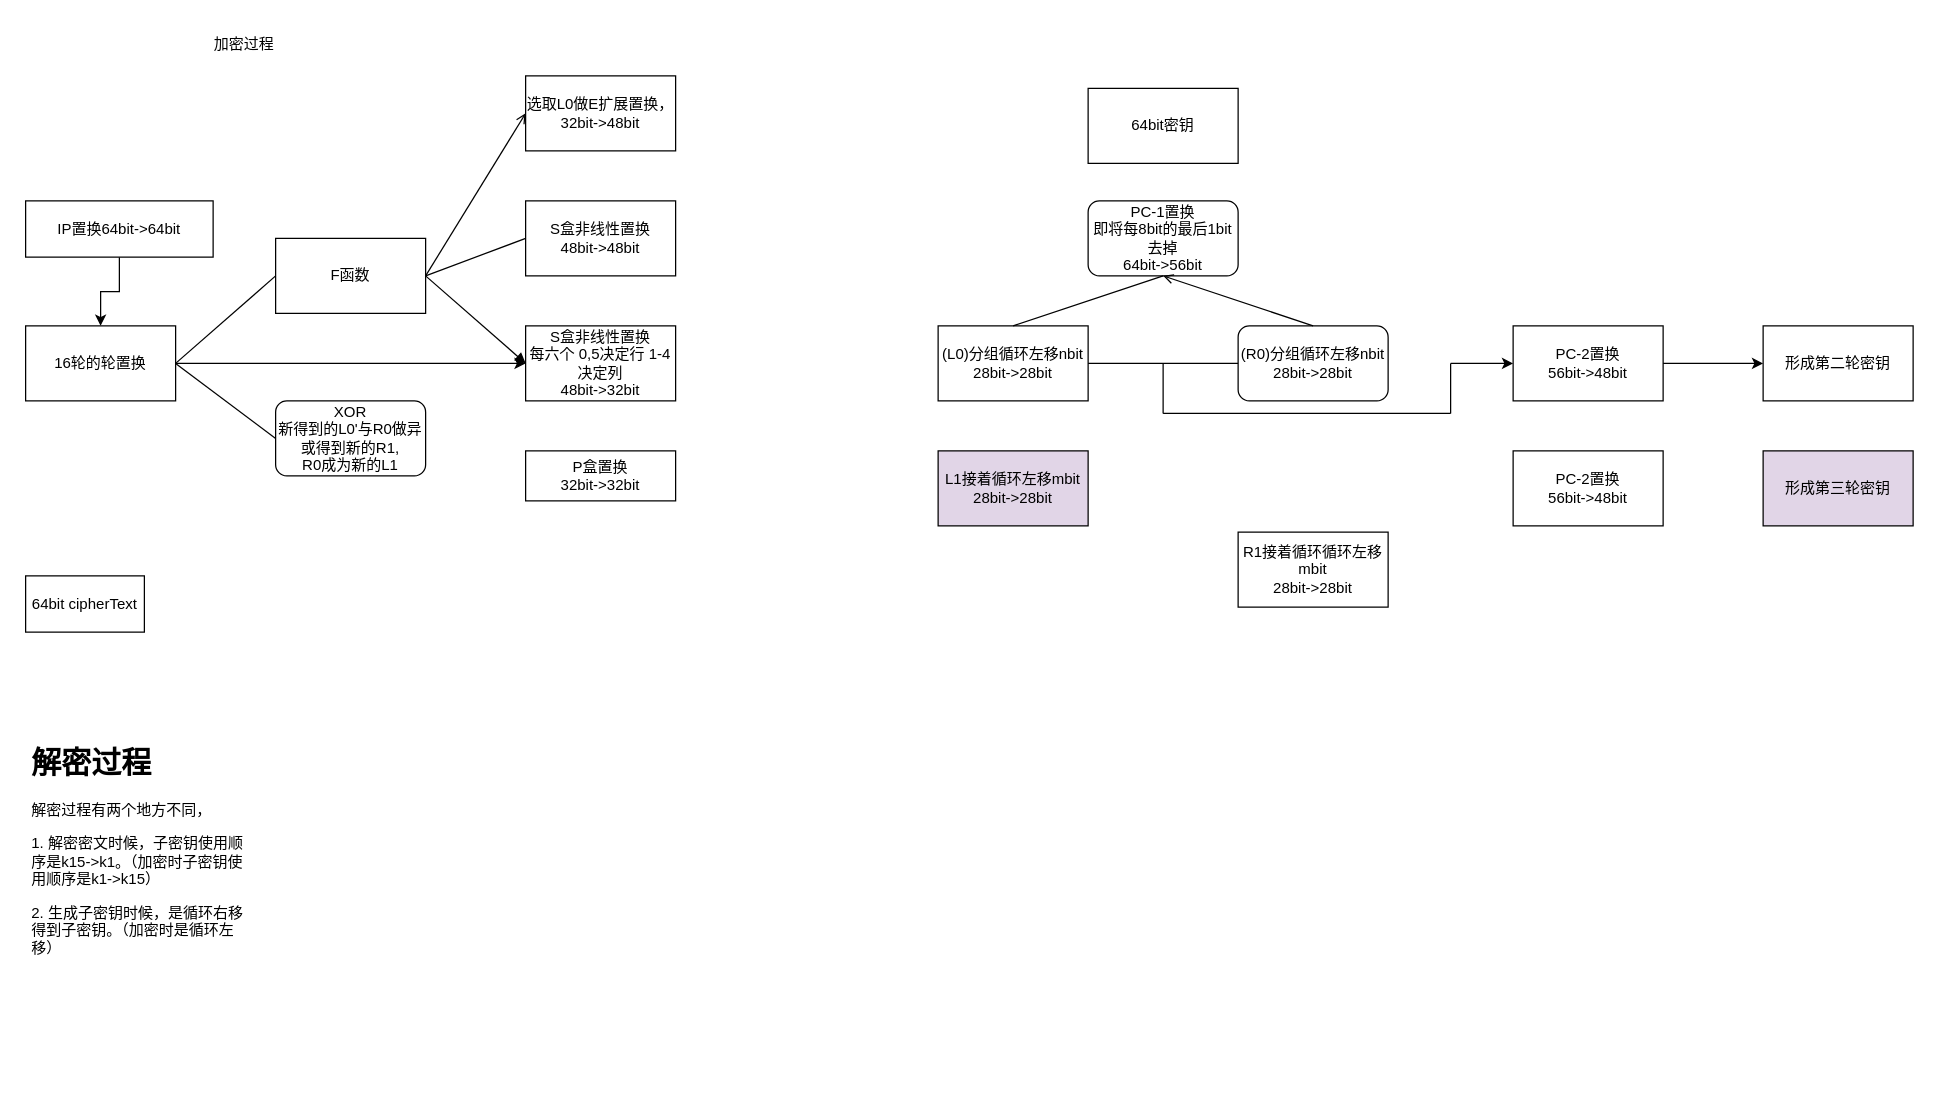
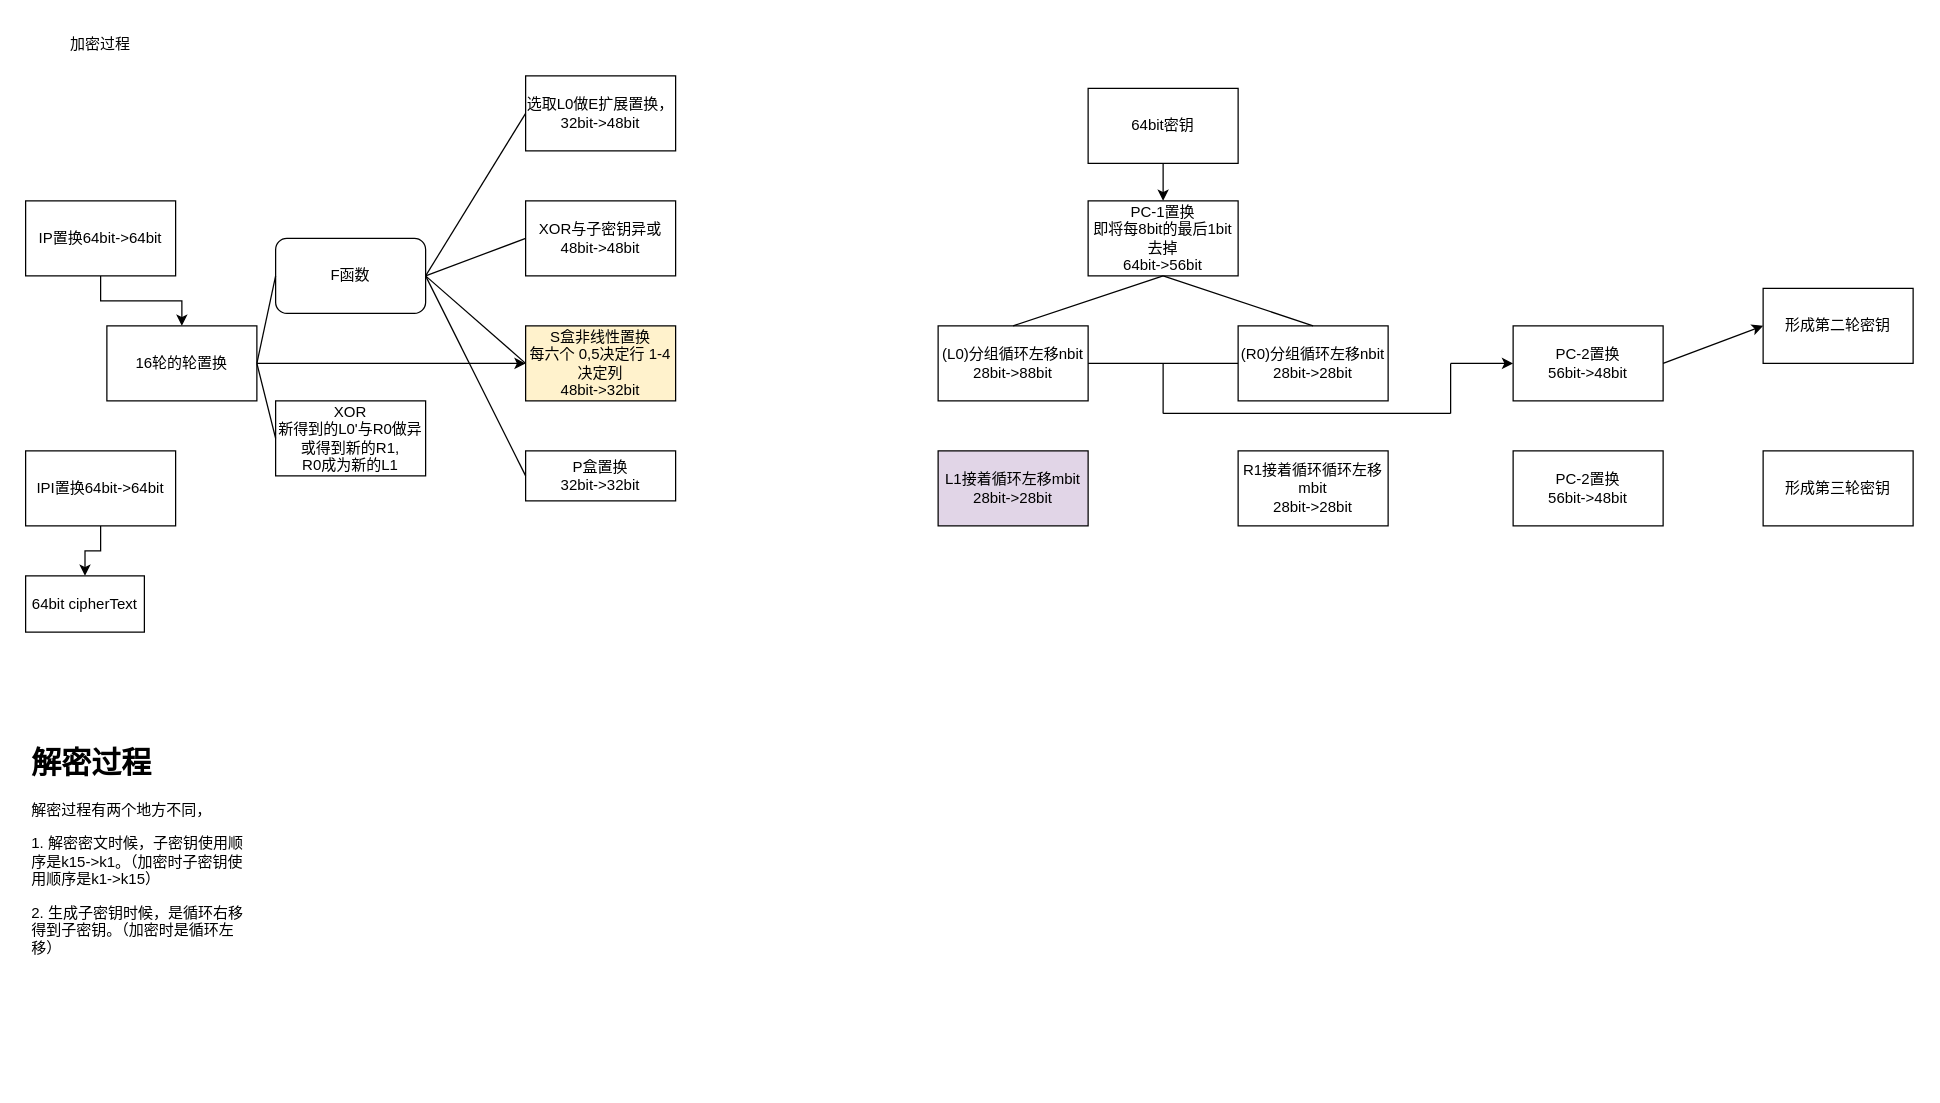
(244, 44) -> (101, 44)
(523, 118) -> (523, 117)
none -> (1163, 186)
(119, 229) -> (101, 238)
(601, 238) -> (601, 238)
(1163, 238) -> (1163, 238)
(351, 276) -> (351, 276)
(1170, 278) -> (1168, 277)
(516, 355) -> (520, 358)
(101, 363) -> (182, 363)
(601, 363) -> (601, 363)
(1013, 363) -> (1013, 363)
(1313, 363) -> (1313, 363)
(1838, 363) -> (1838, 326)
none -> (477, 378)
(351, 438) -> (351, 438)
none -> (101, 488)
(1838, 488) -> (1838, 488)
none -> (98, 551)
(1313, 569) -> (1313, 488)
